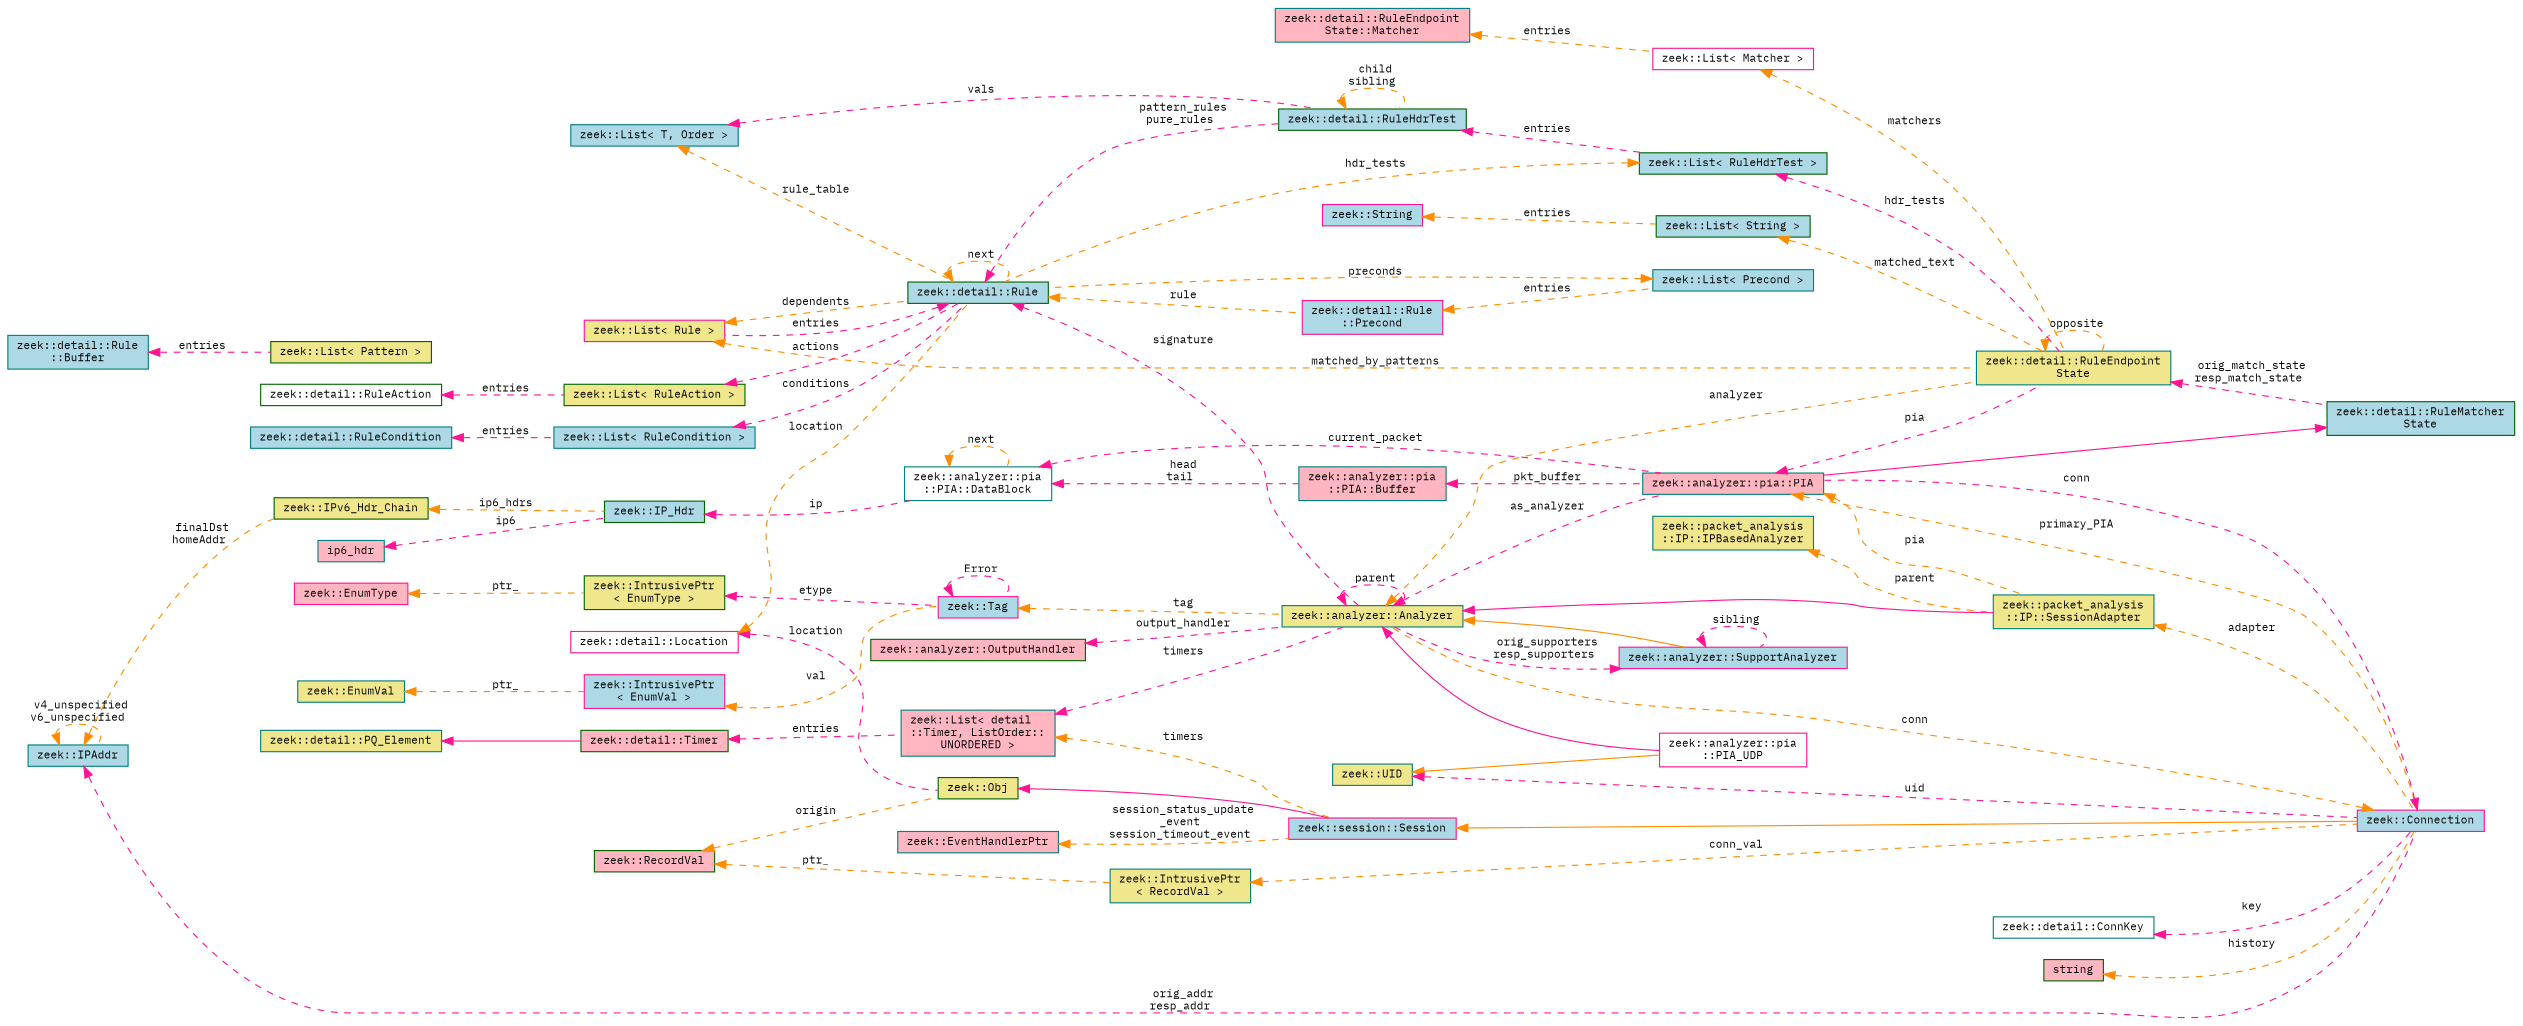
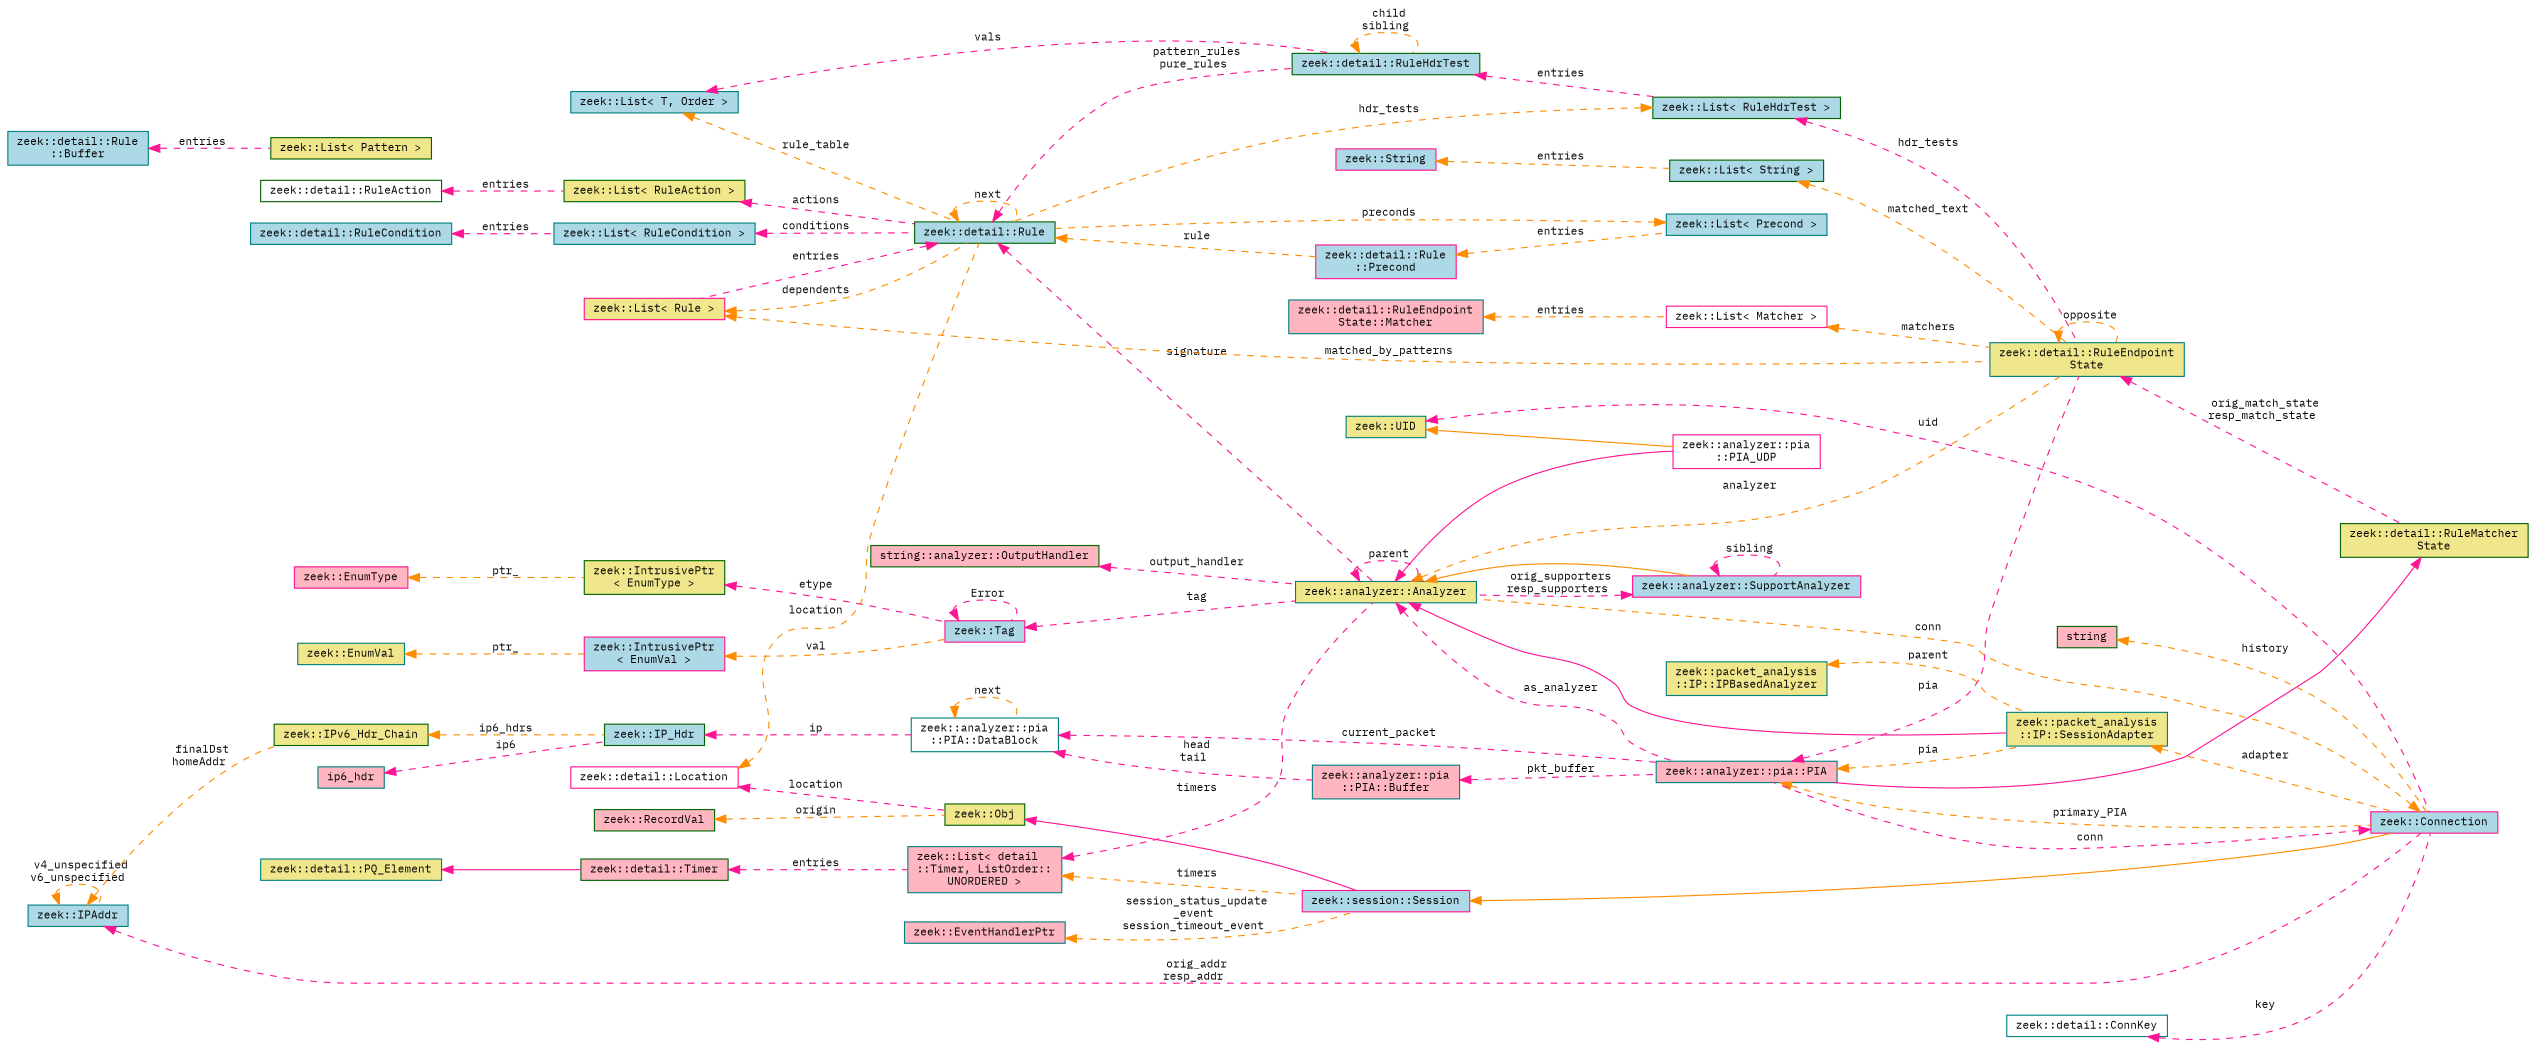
(2421, 419) -> (2434, 540)
(1156, 611) -> (1166, 614)
(978, 650) -> (985, 556)
(1180, 886) -> none
